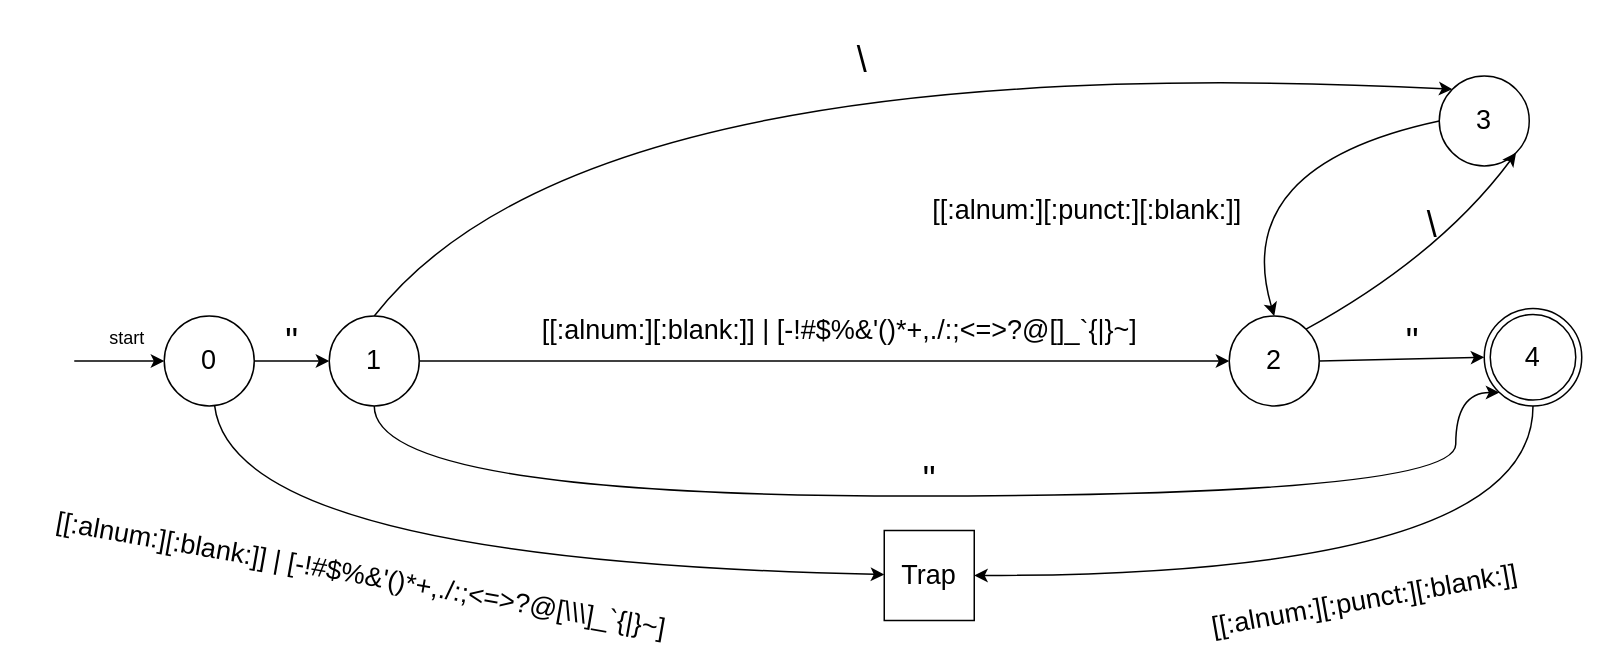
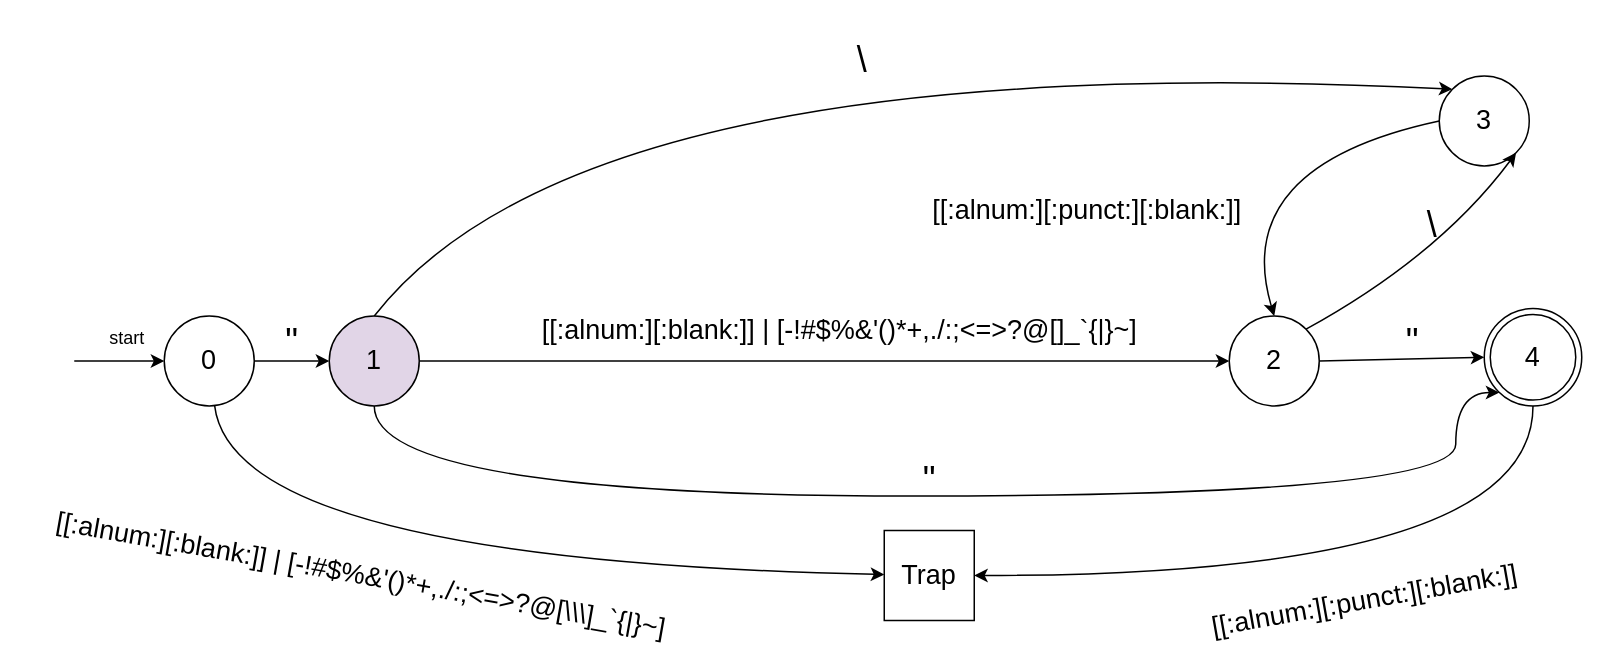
(374, 361) -> (374, 361)
